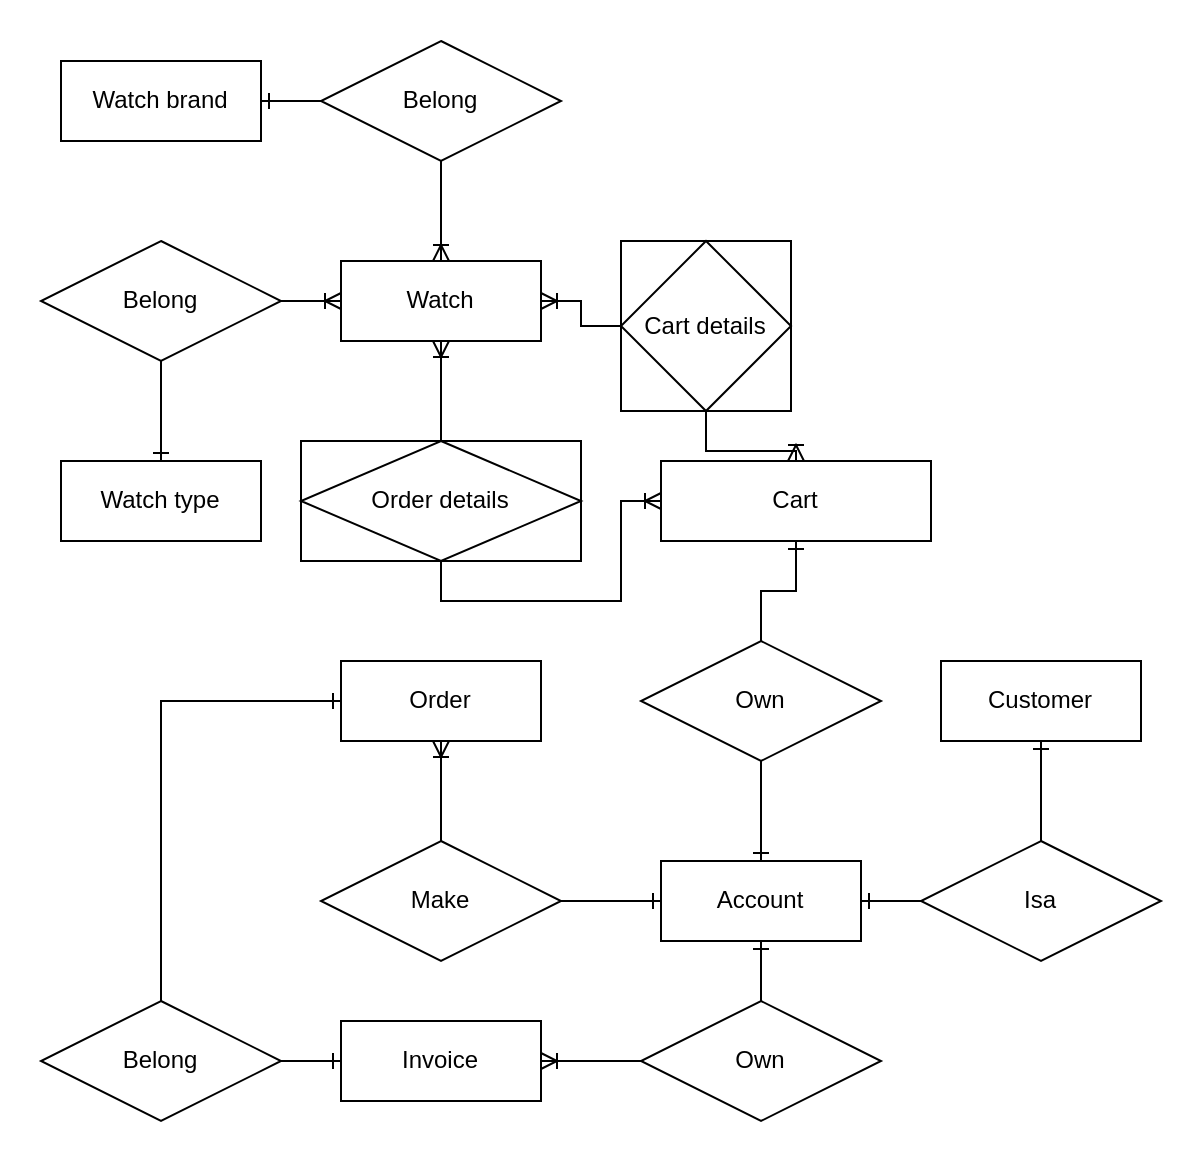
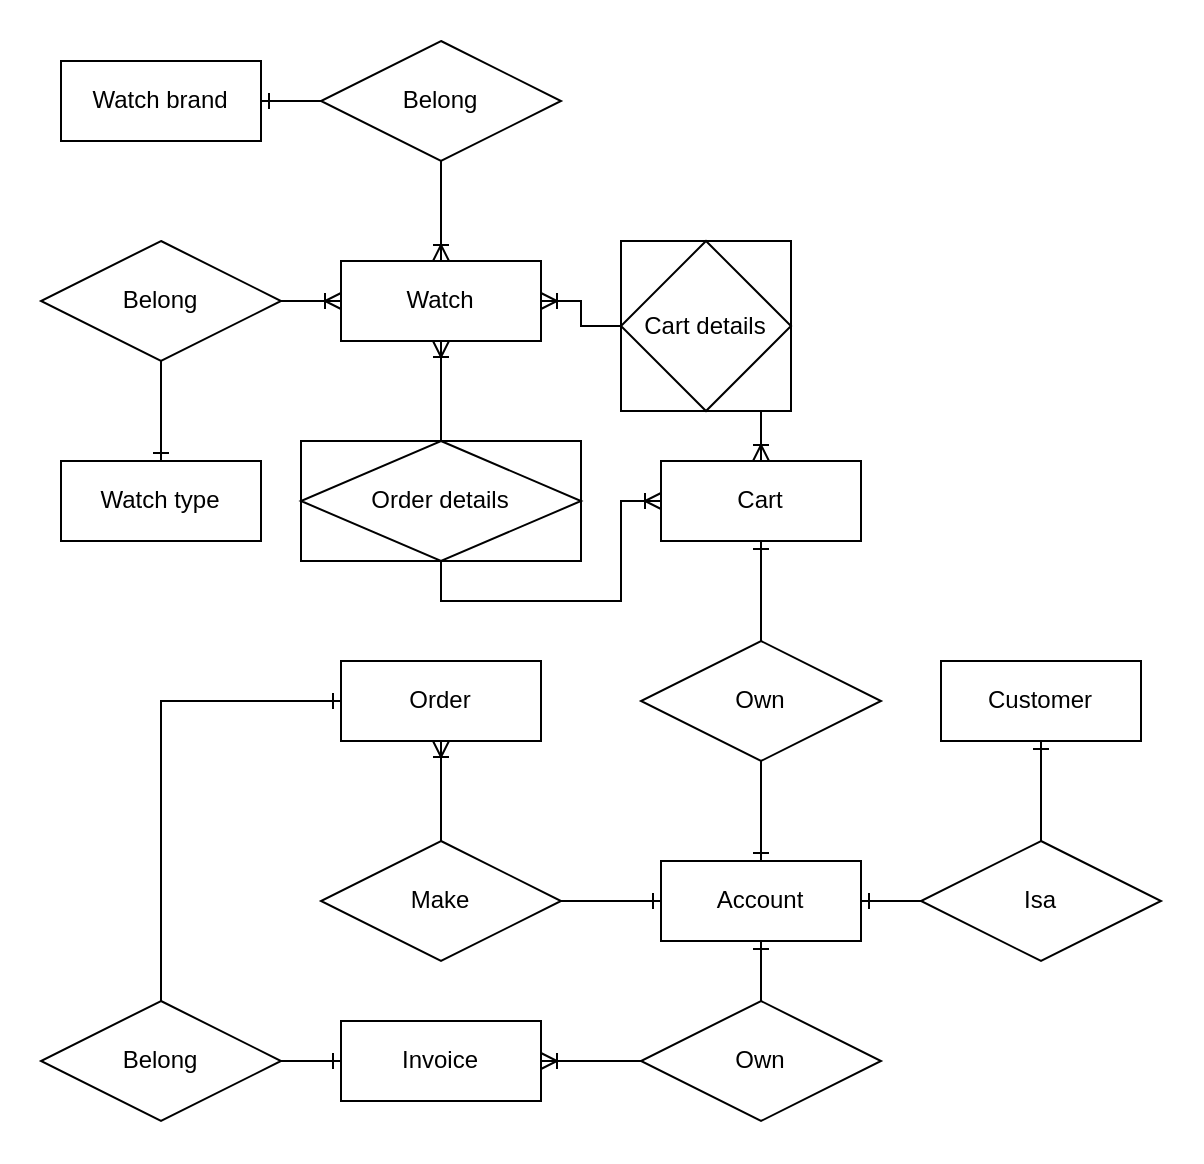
(796, 501) -> (761, 501)
